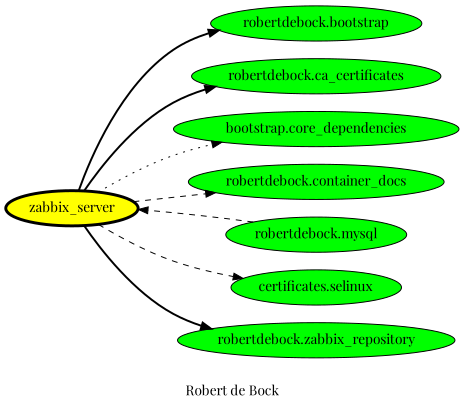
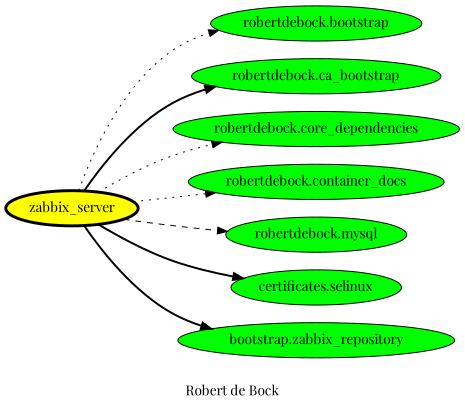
(316, 76) -> (316, 76)
(127, 97) -> (127, 97)
(316, 129) -> (316, 129)
(170, 198) -> (170, 198)
(201, 216) -> (171, 225)
(163, 257) -> (163, 257)
(316, 340) -> (316, 340)
